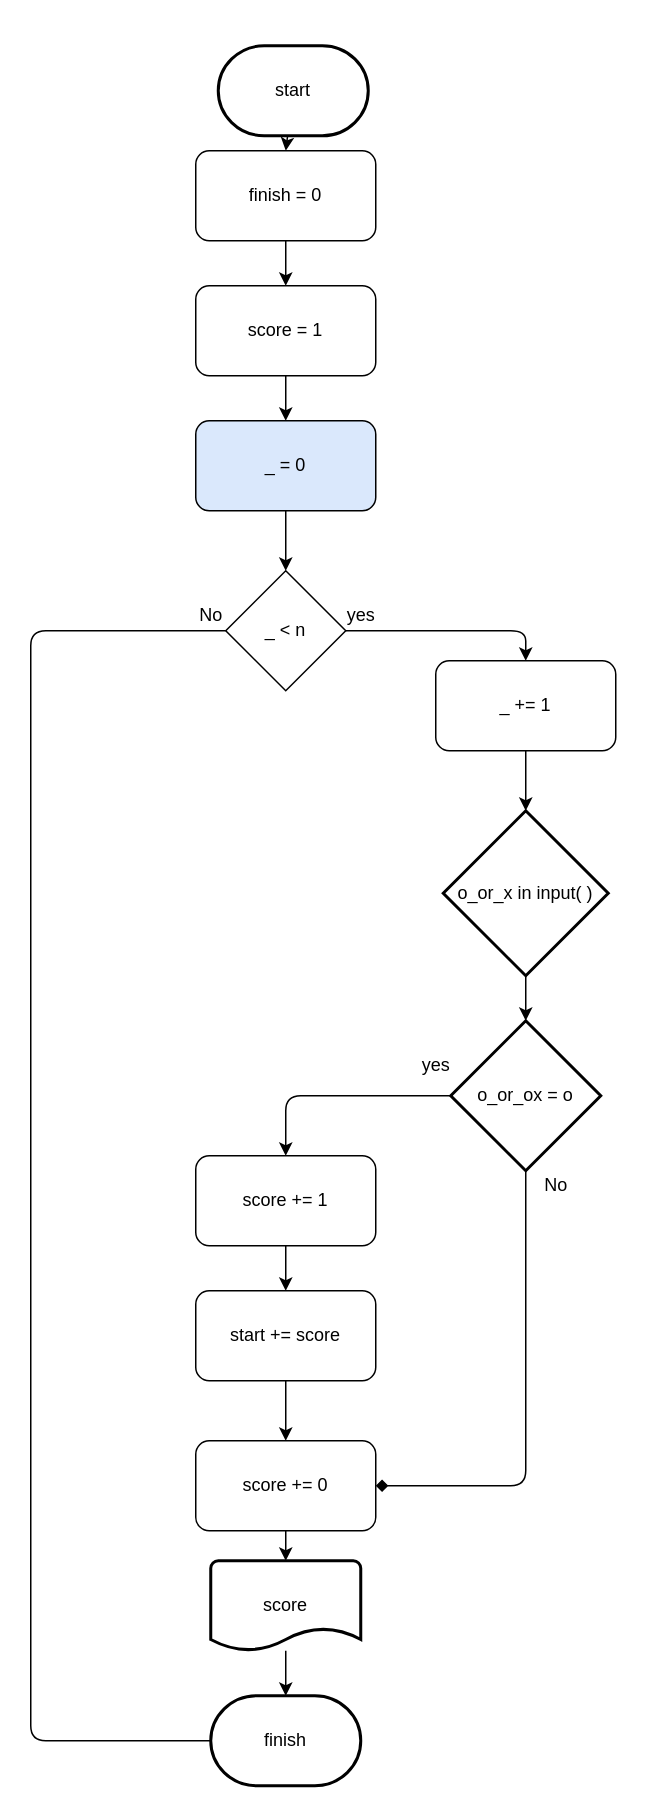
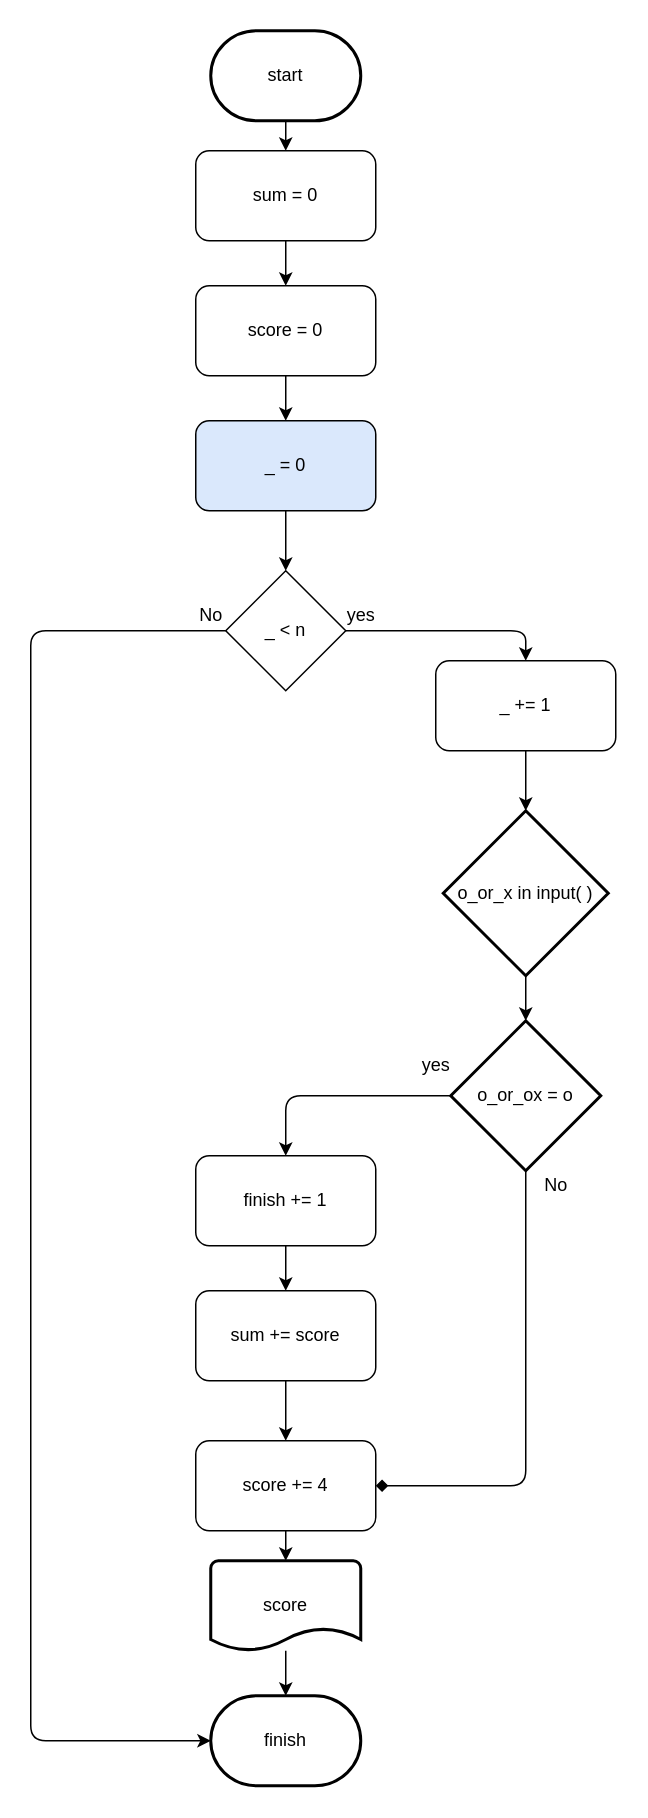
(293, 91) -> (286, 76)
(286, 196) -> (286, 196)
(286, 331) -> (286, 331)
(286, 1201) -> (286, 1201)
(286, 1336) -> (286, 1336)
(286, 1486) -> (286, 1486)
(203, 1741) -> (199, 1741)
